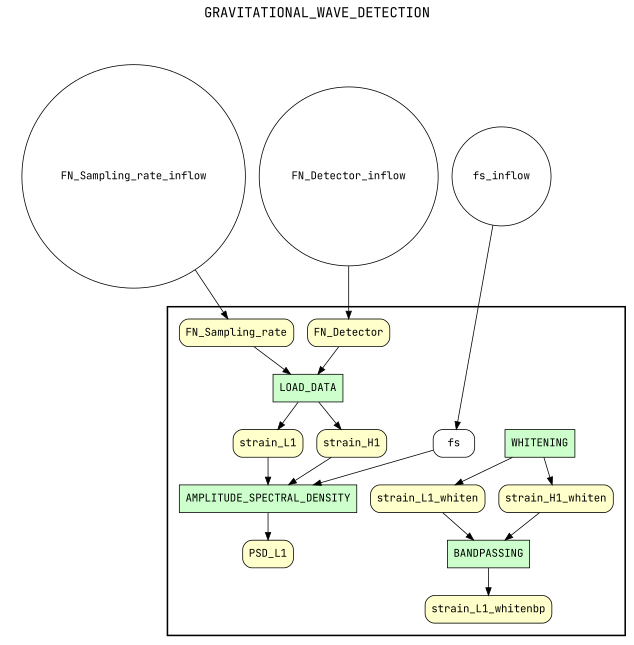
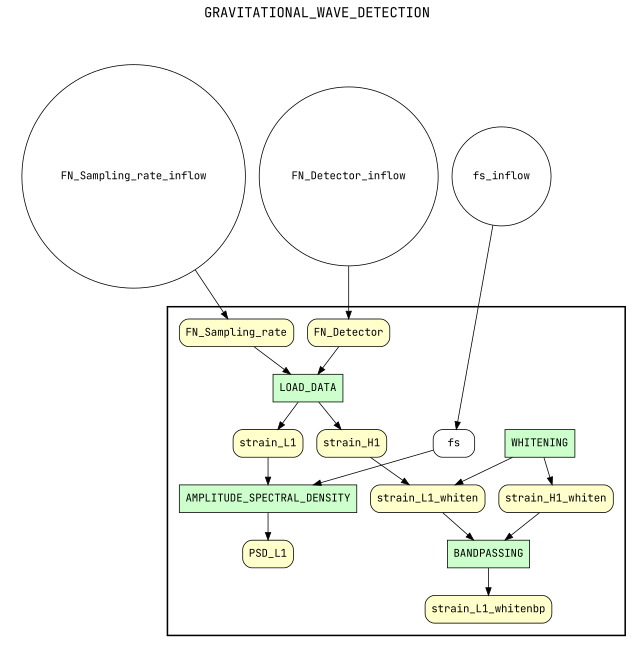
(313, 469) -> (387, 469)
